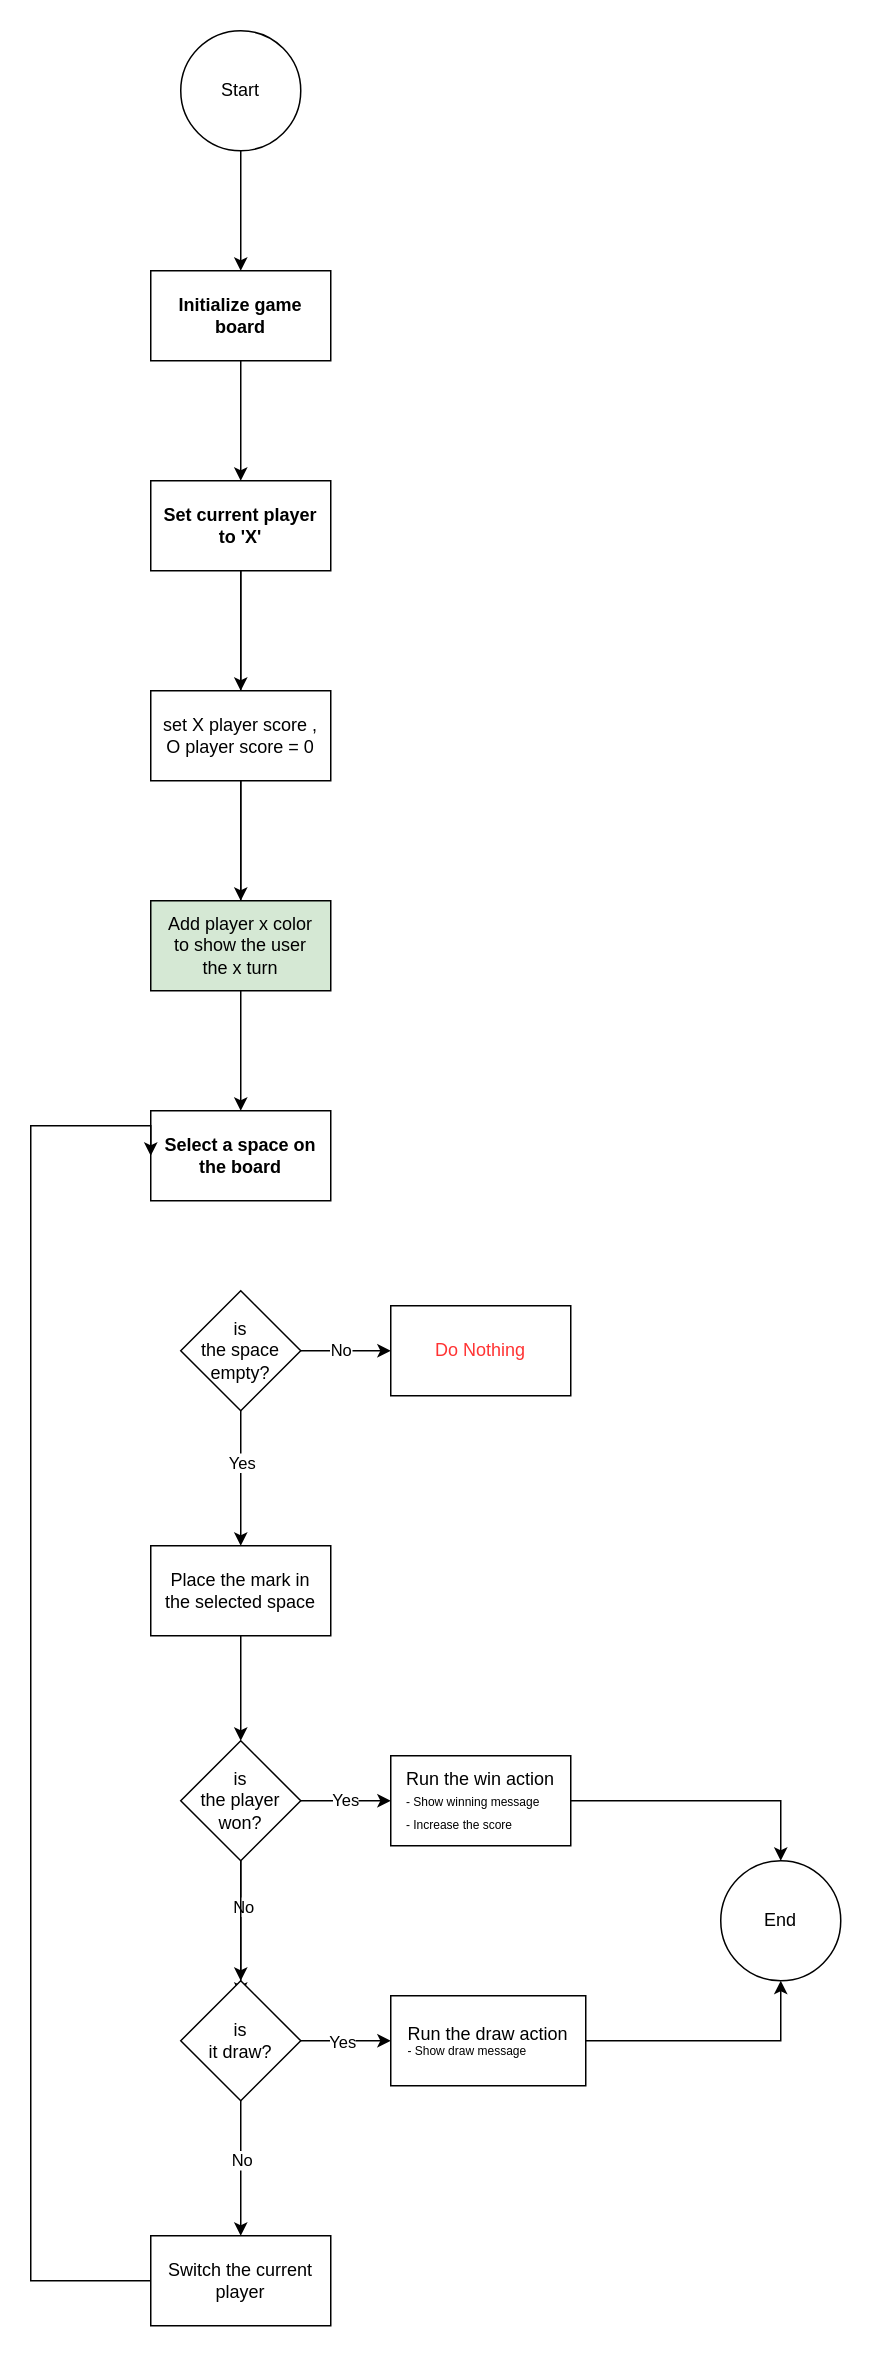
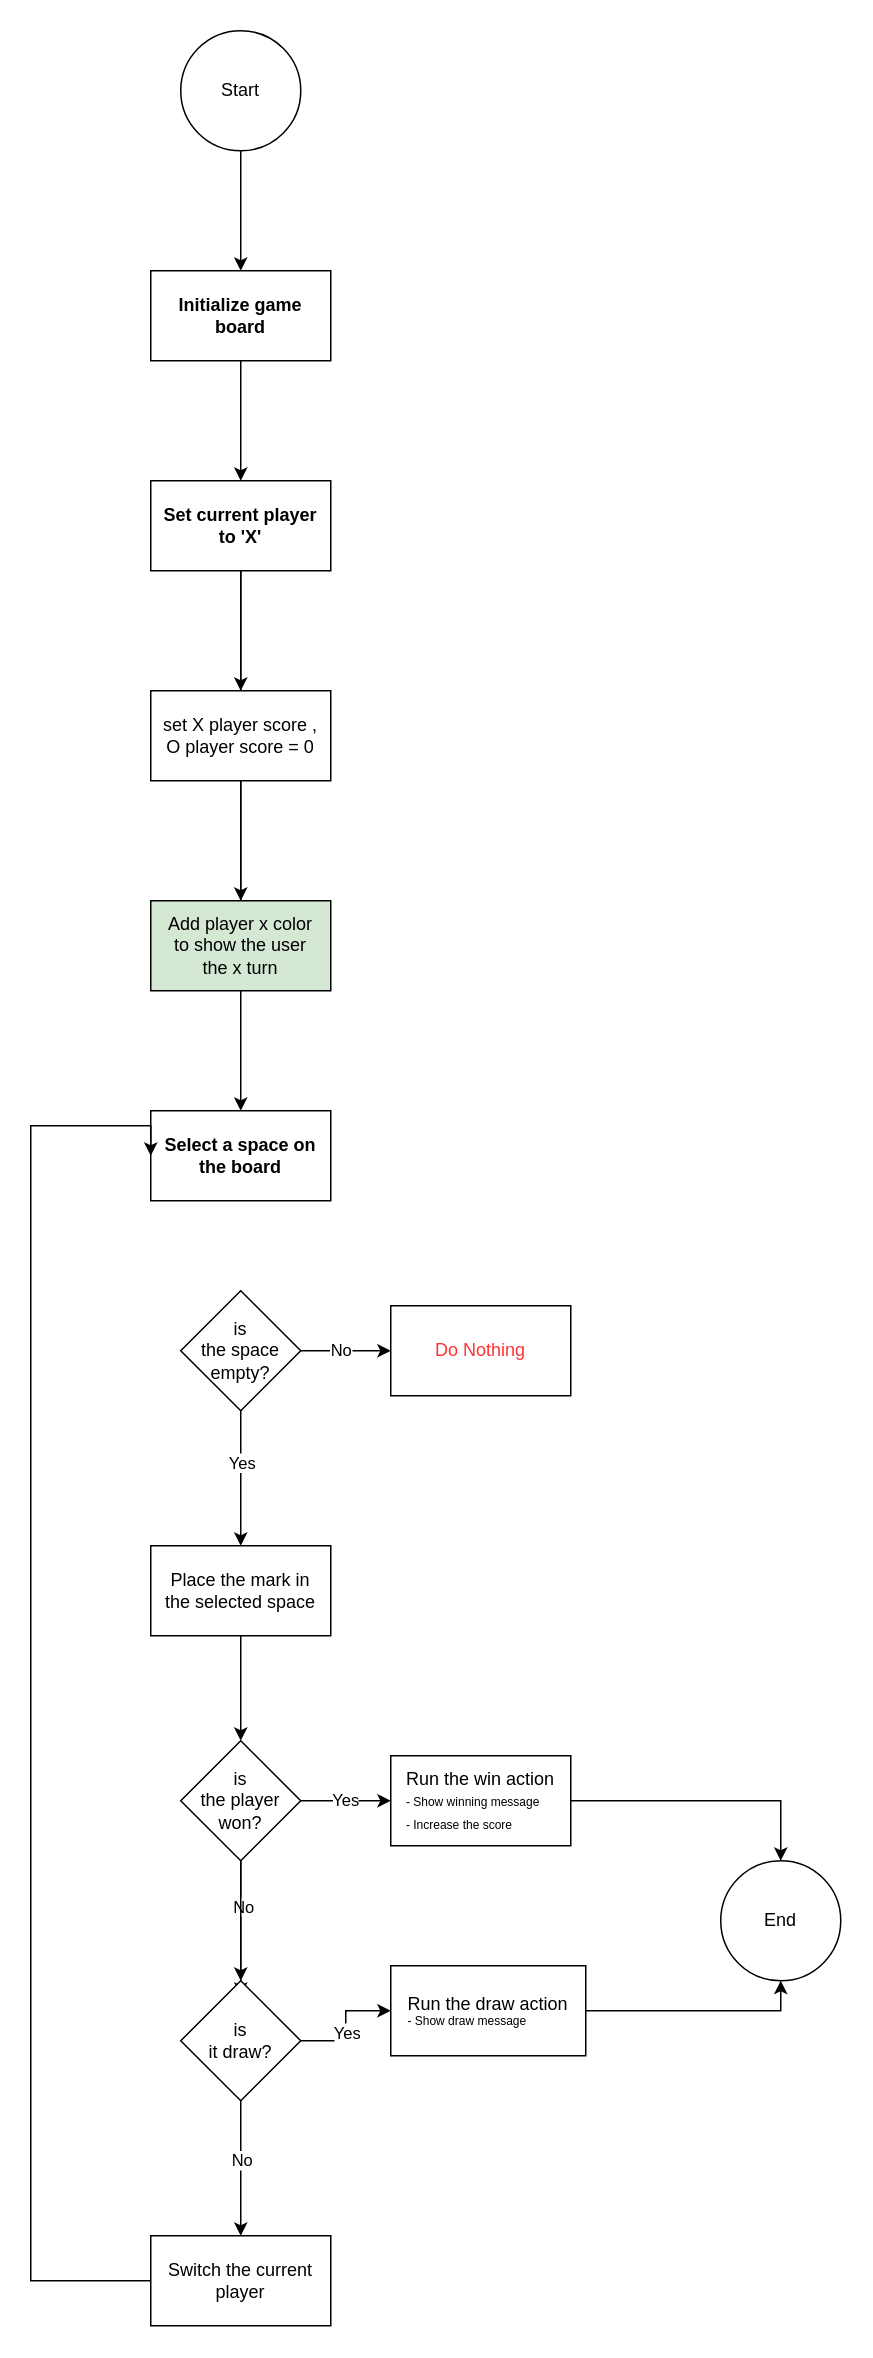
(488, 2041) -> (488, 2011)
